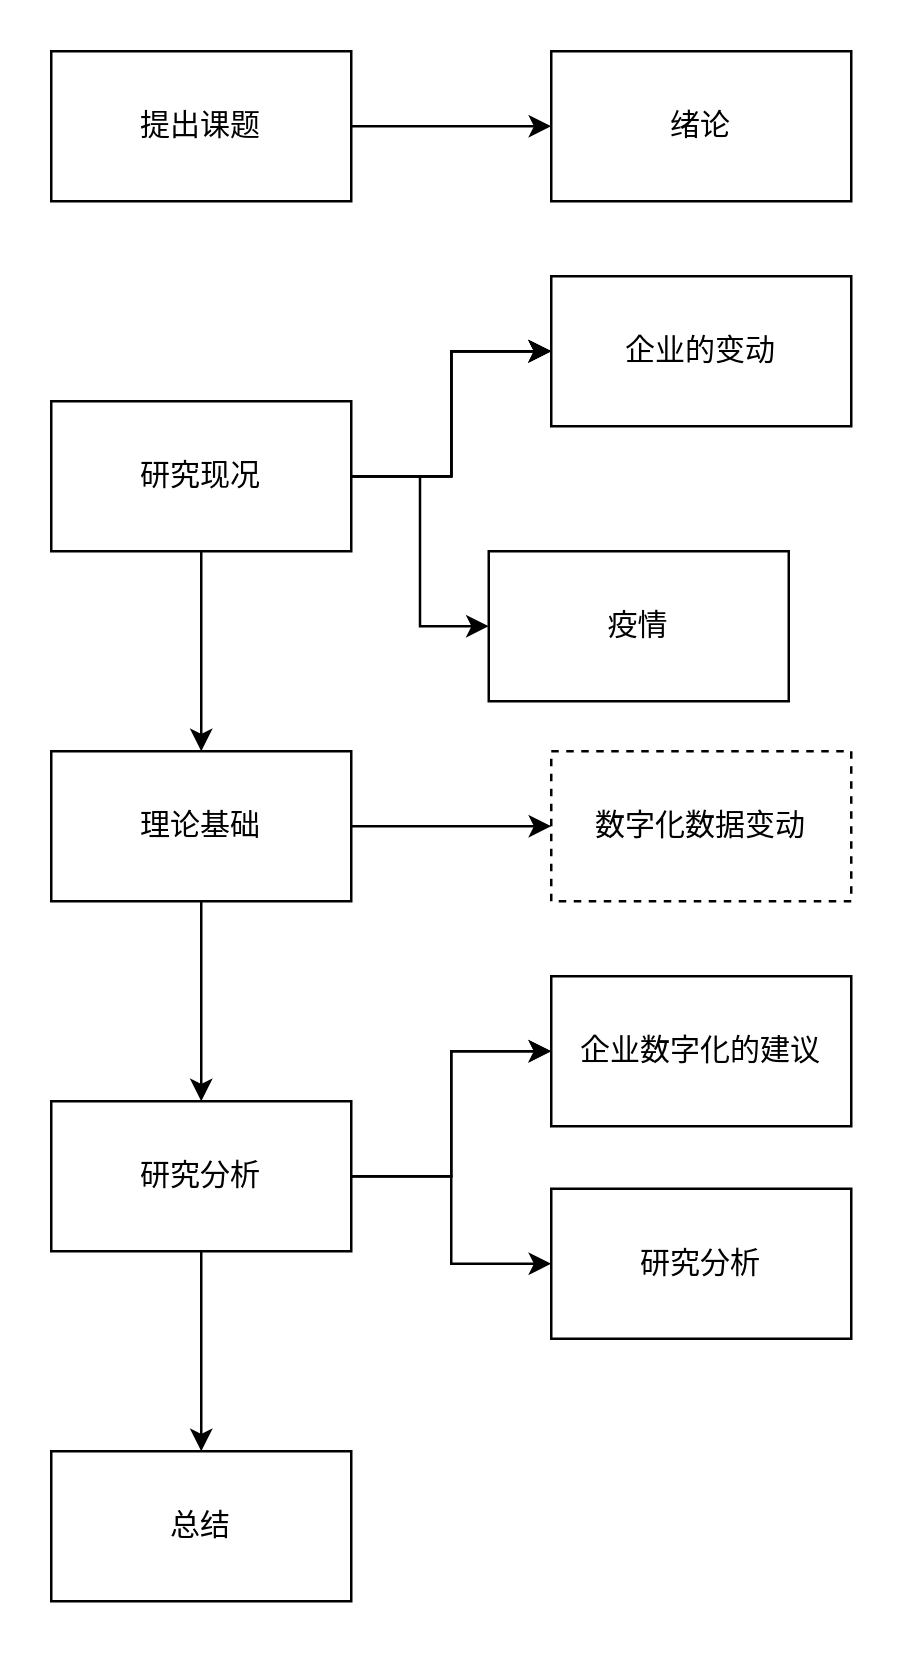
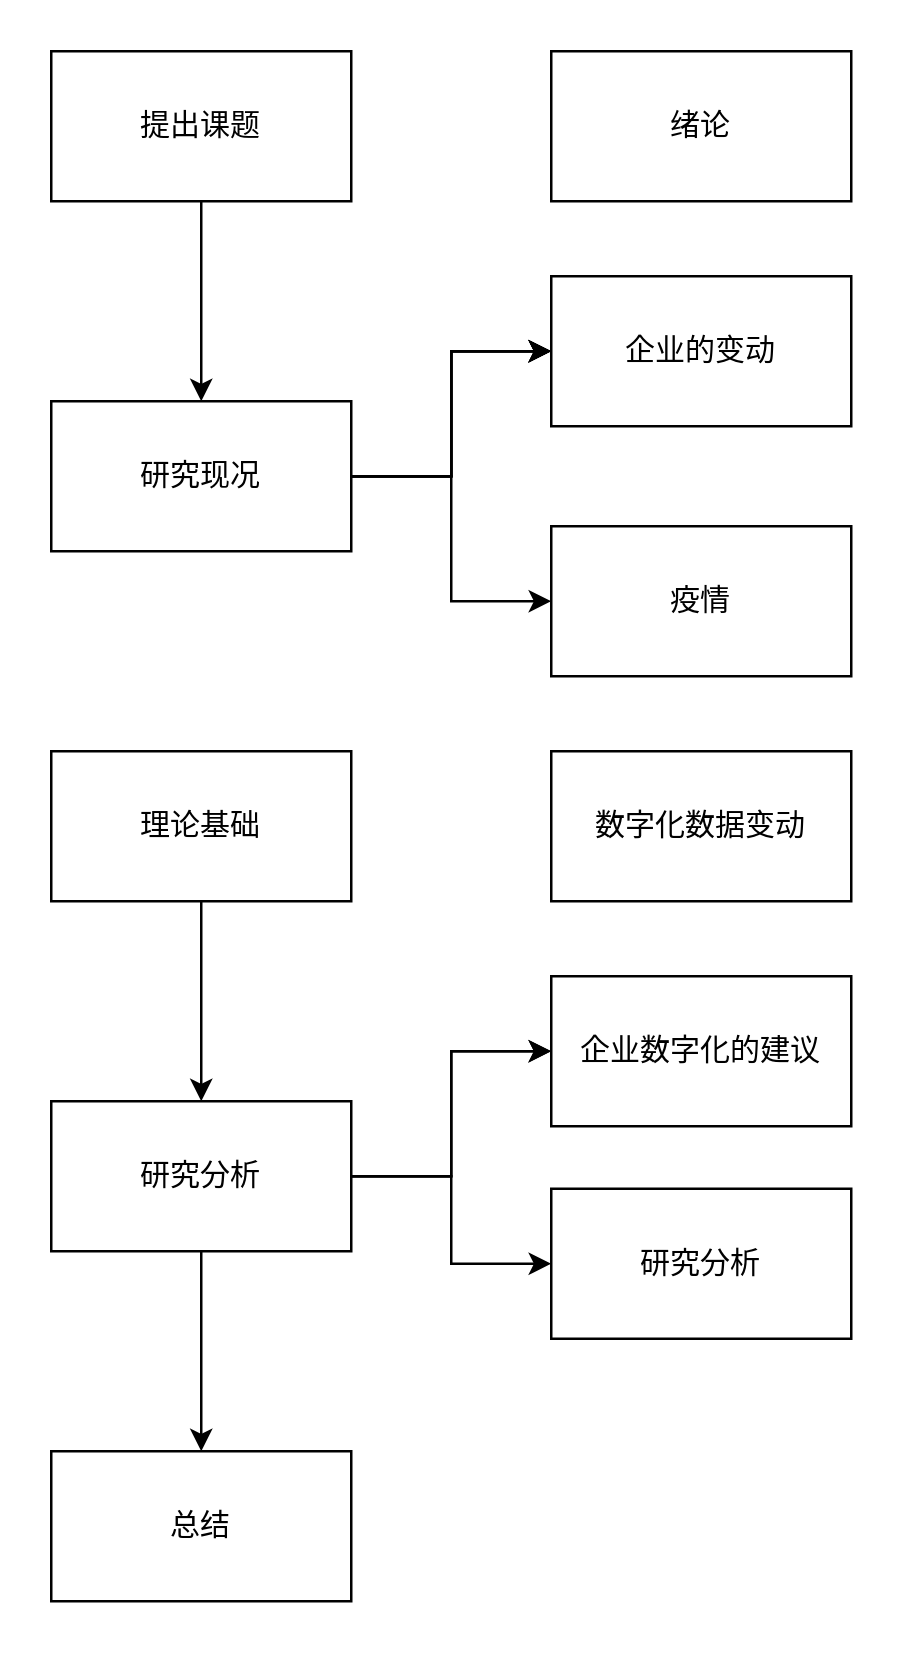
(443, 126) -> (201, 293)
(639, 626) -> (701, 601)
(201, 643) -> none
(443, 826) -> none
(701, 826) -> (701, 826)
